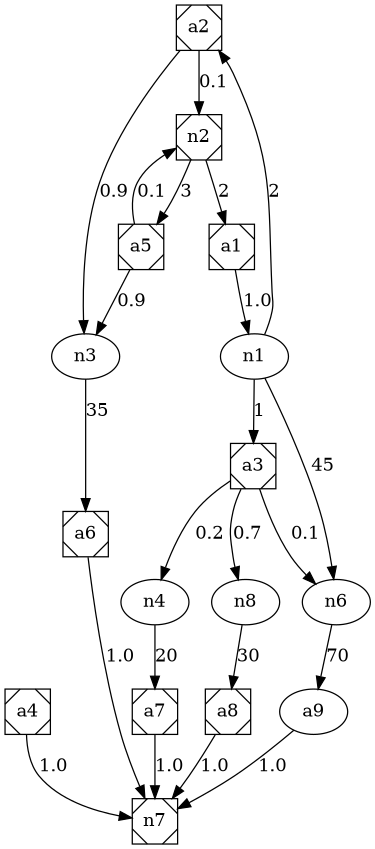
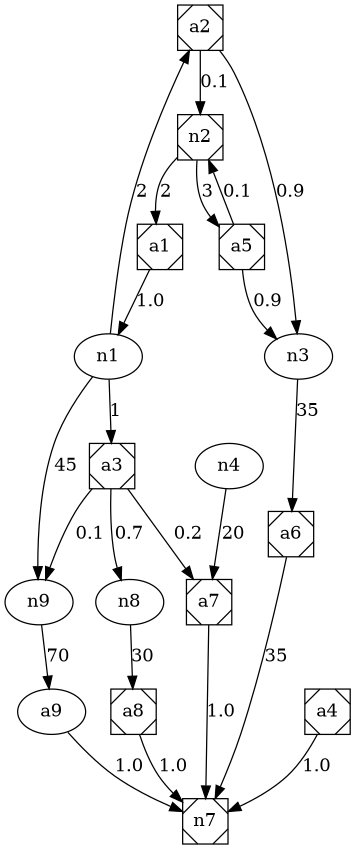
(190, 518) -> (157, 529)
(336, 602) -> (39, 602)
(120, 657) -> (277, 657)
